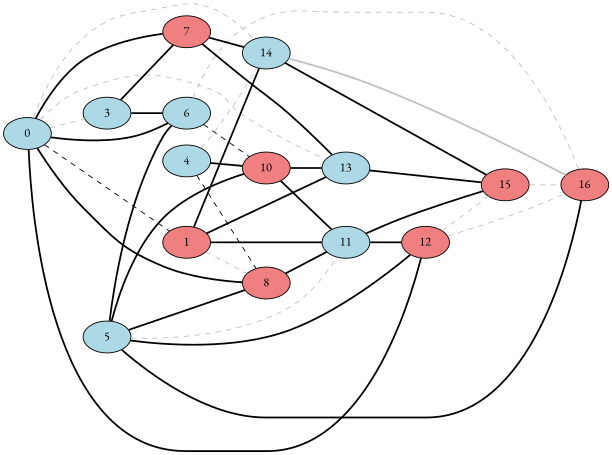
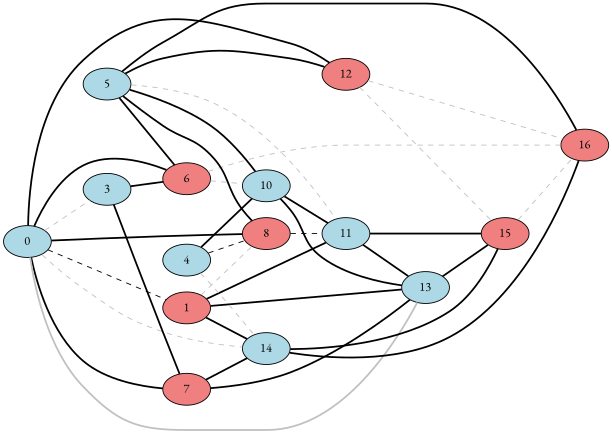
(187, 82) -> (201, 430)
(430, 109) -> (475, 321)
(187, 113) -> (187, 179)
(224, 139) -> (222, 182)
(266, 168) -> (266, 186)
(386, 242) -> (386, 260)
(306, 263) -> (310, 234)
